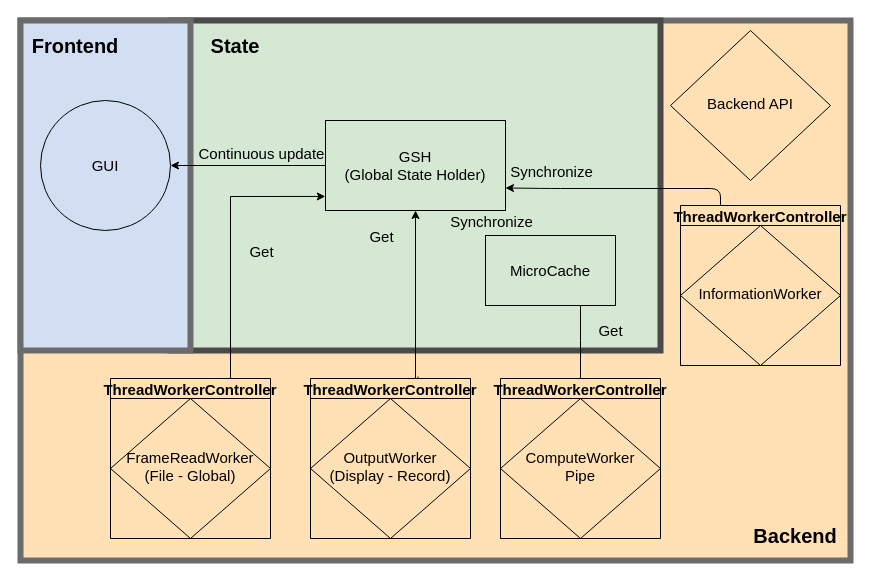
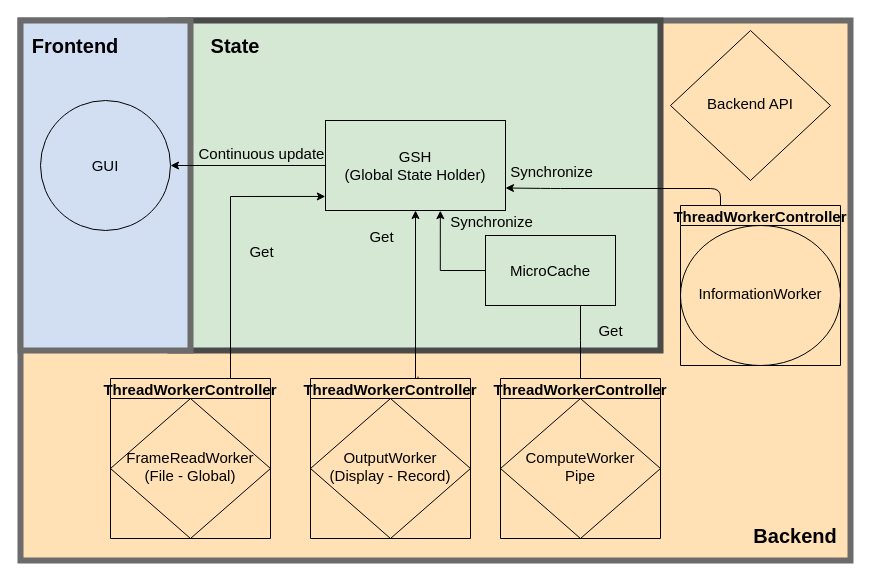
none -> (440, 266)
(761, 296) -> (761, 296)
